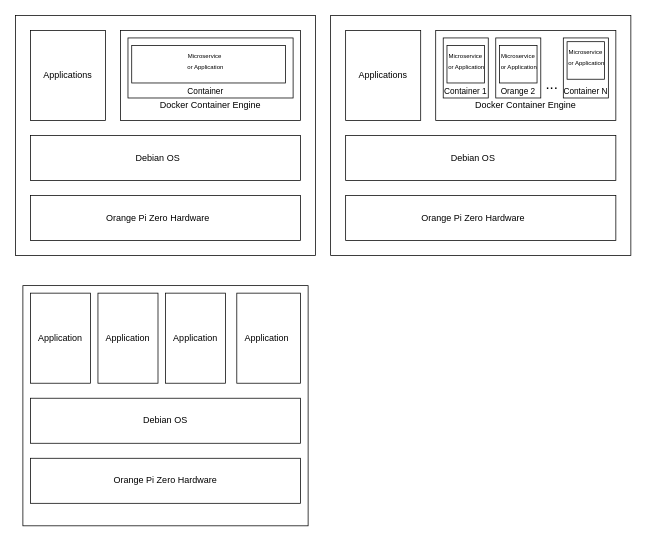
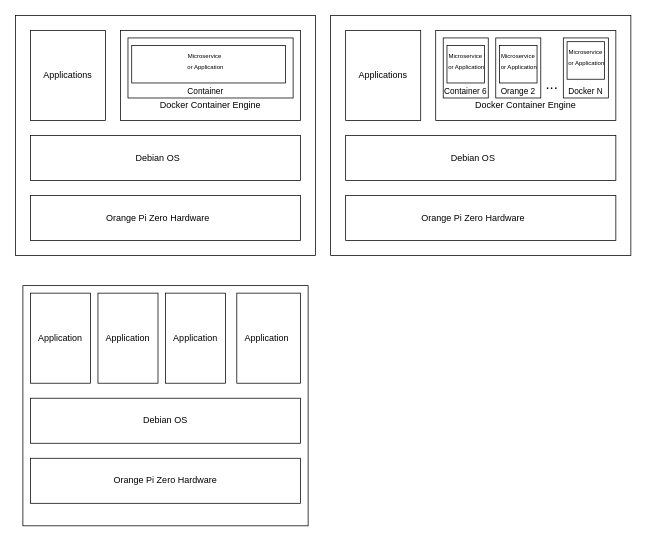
(465, 91) -> (465, 91)
(585, 91) -> (585, 91)
